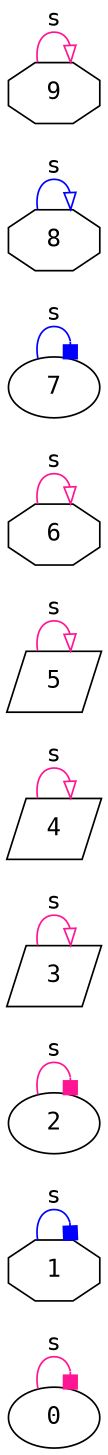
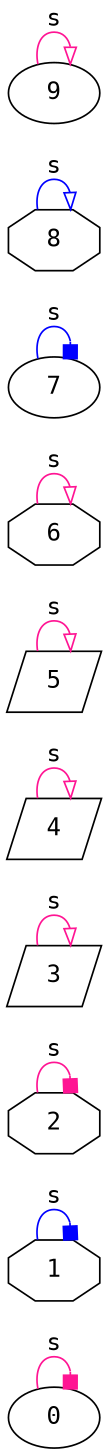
(54, 93) -> (54, 93)
(54, 1123) -> (54, 1123)
